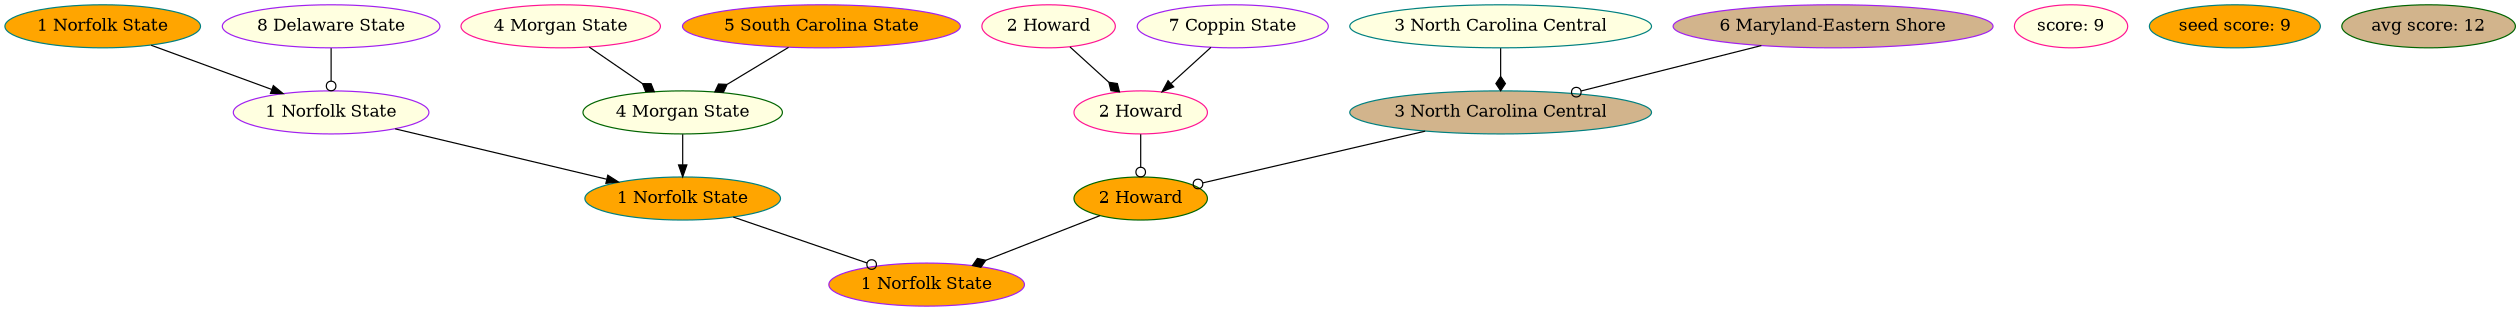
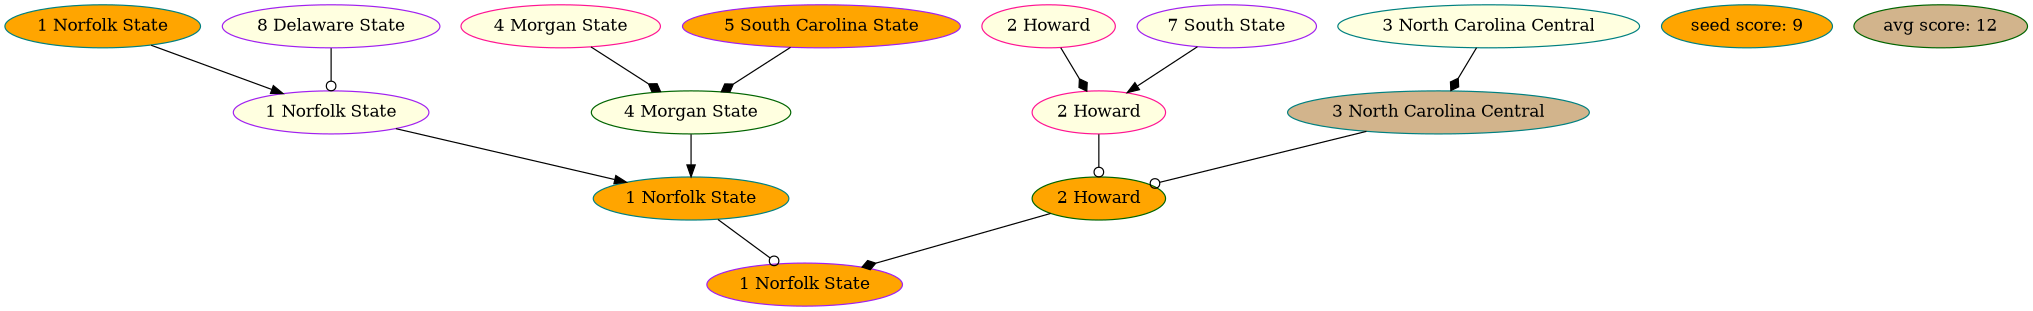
(1233, 26) -> (1227, 26)
(1833, 26) -> none
(2071, 26) -> none
